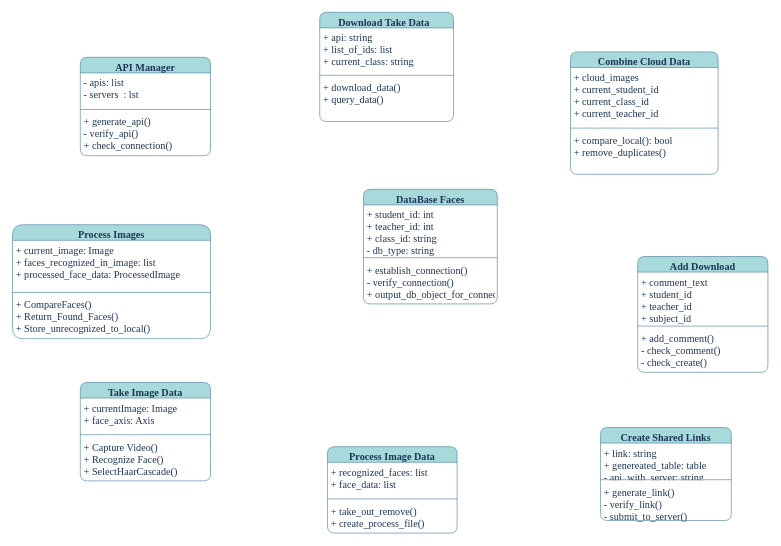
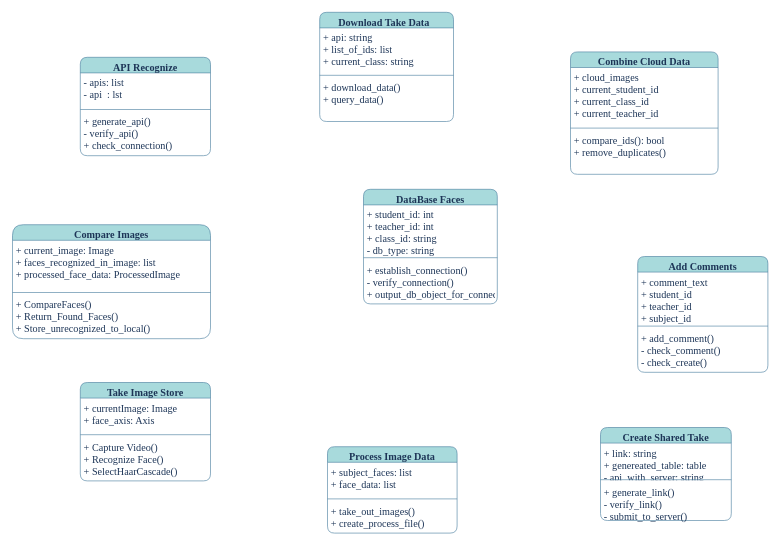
(145, 67) -> (145, 67)
(110, 83) -> (110, 83)
(631, 141) -> (627, 141)
(111, 235) -> (111, 235)
(702, 267) -> (702, 267)
(145, 393) -> (145, 393)
(665, 438) -> (665, 438)
(391, 472) -> (384, 472)
(384, 511) -> (382, 511)
